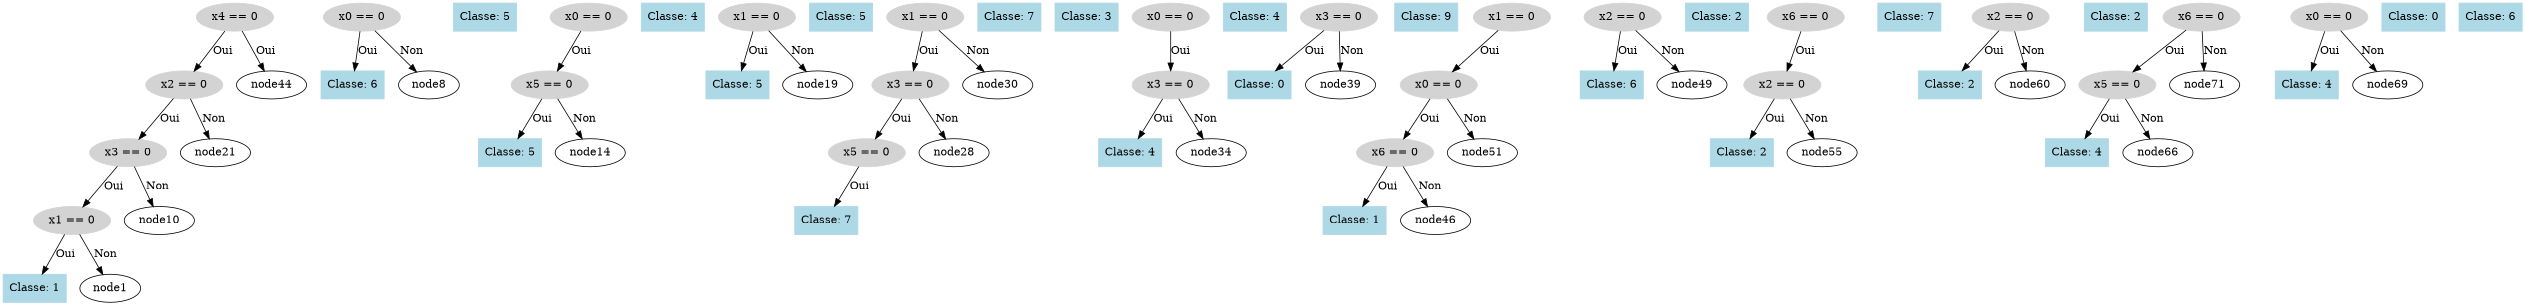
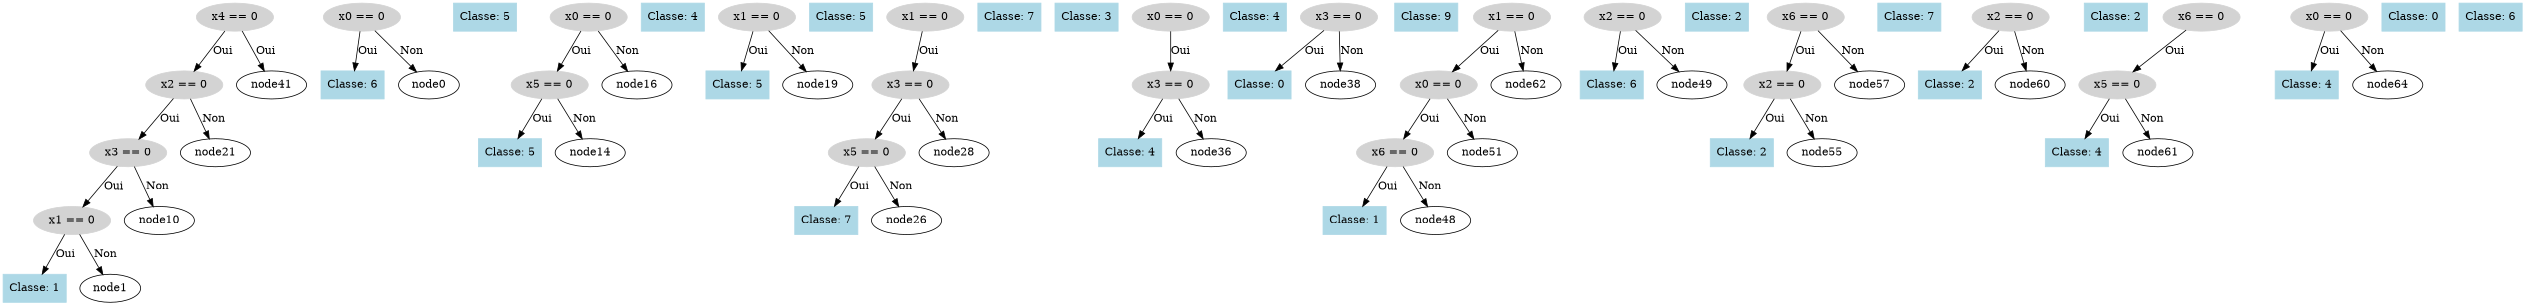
(272, 85) -> (272, 85)
(429, 85) -> (429, 85)
none -> (637, 85)
(998, 85) -> none
(1341, 85) -> (1341, 85)
none -> (1526, 85)
none -> (1870, 85)
(2205, 85) -> none
(2388, 85) -> (2388, 85)
(1211, 153) -> (1211, 153)
(2158, 153) -> (2158, 153)
none -> (907, 221)
(1436, 221) -> (1436, 221)
